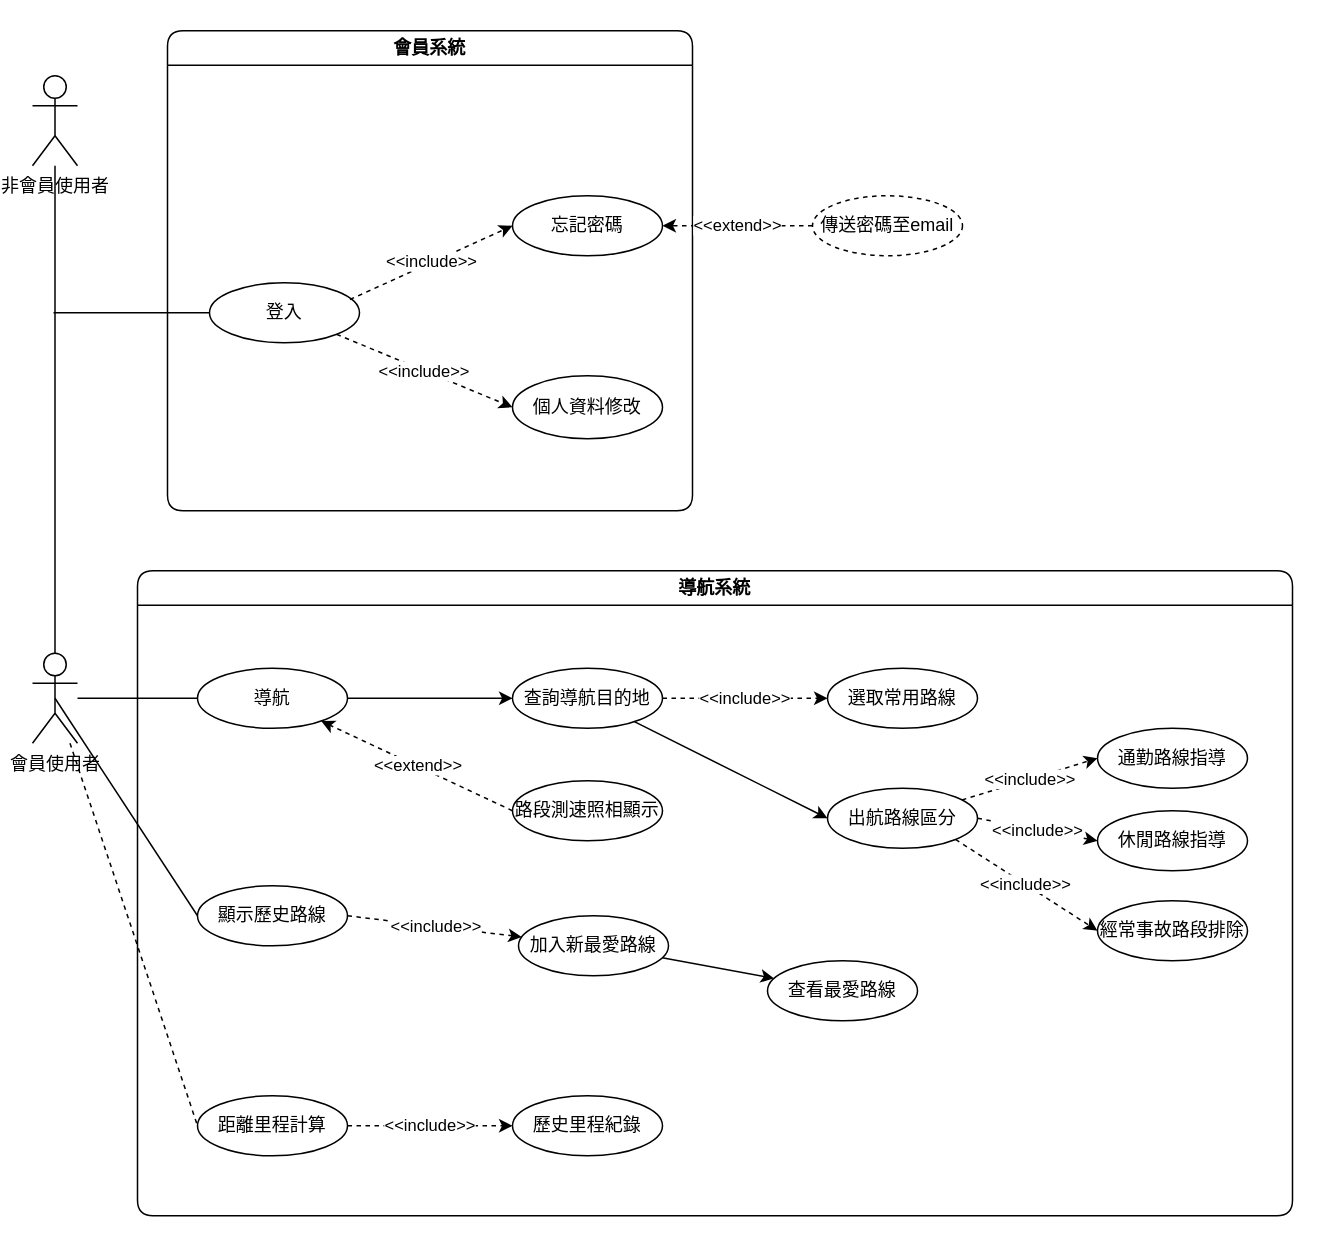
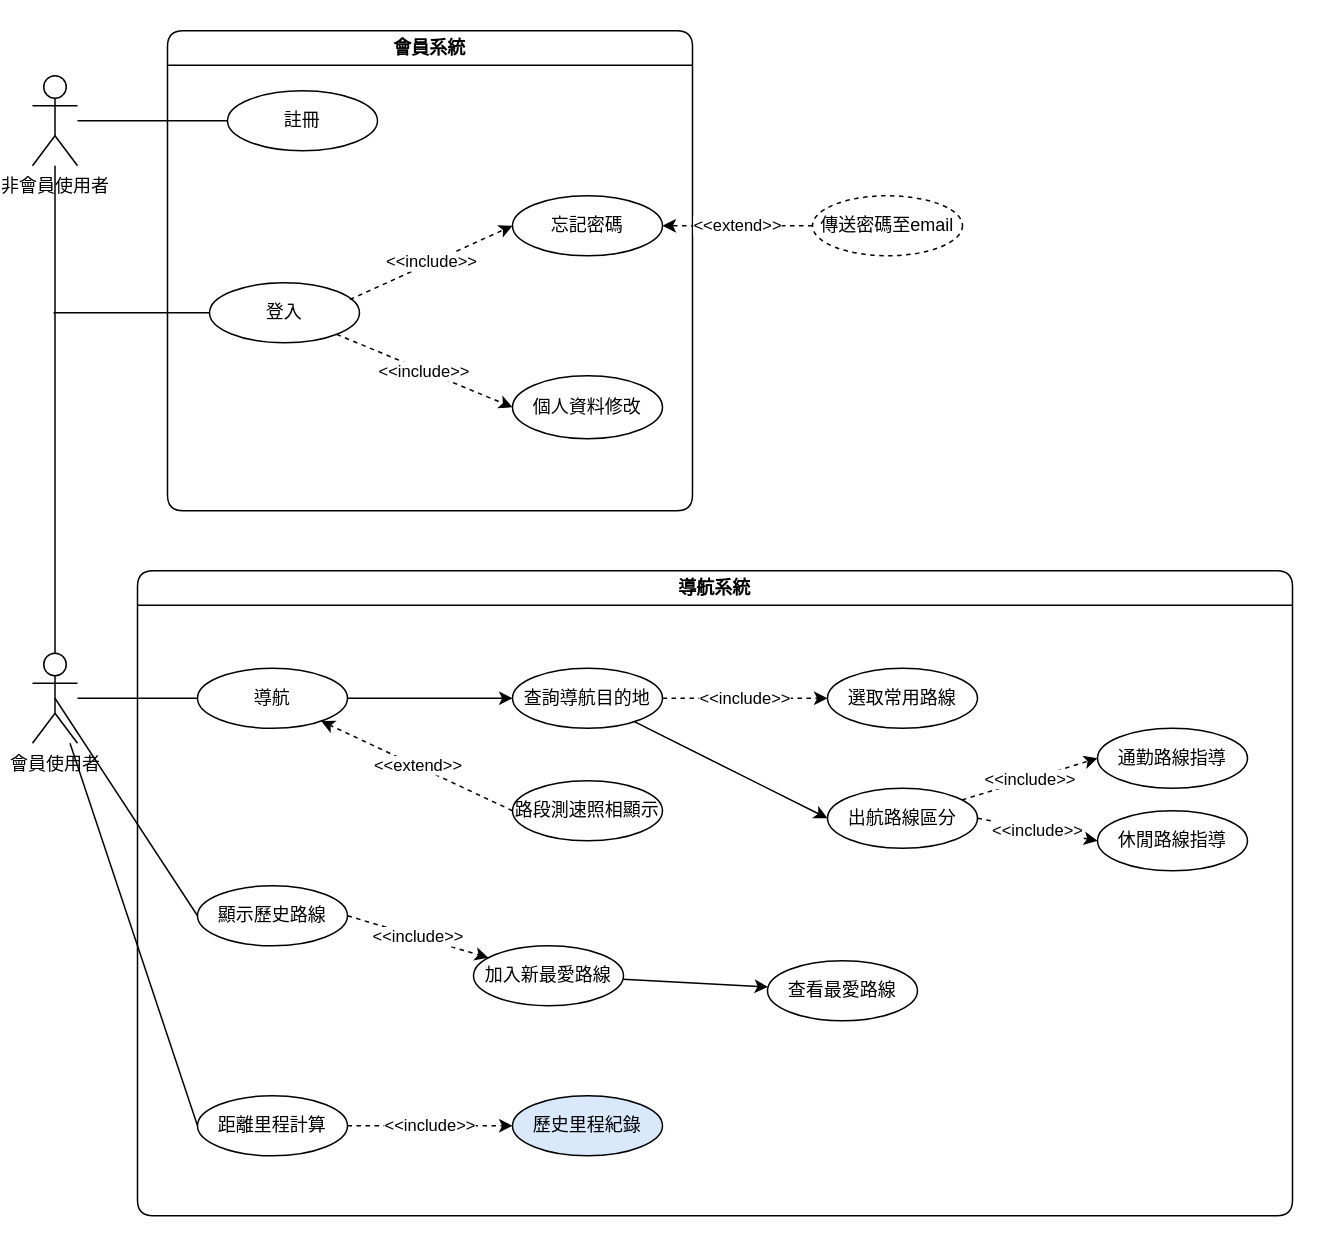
none -> (152, 121)
none -> (302, 121)
(103, 842) -> (103, 842)
(1022, 882) -> none
(1172, 931) -> none
(593, 946) -> (548, 976)
(587, 1126) -> (587, 1126)
